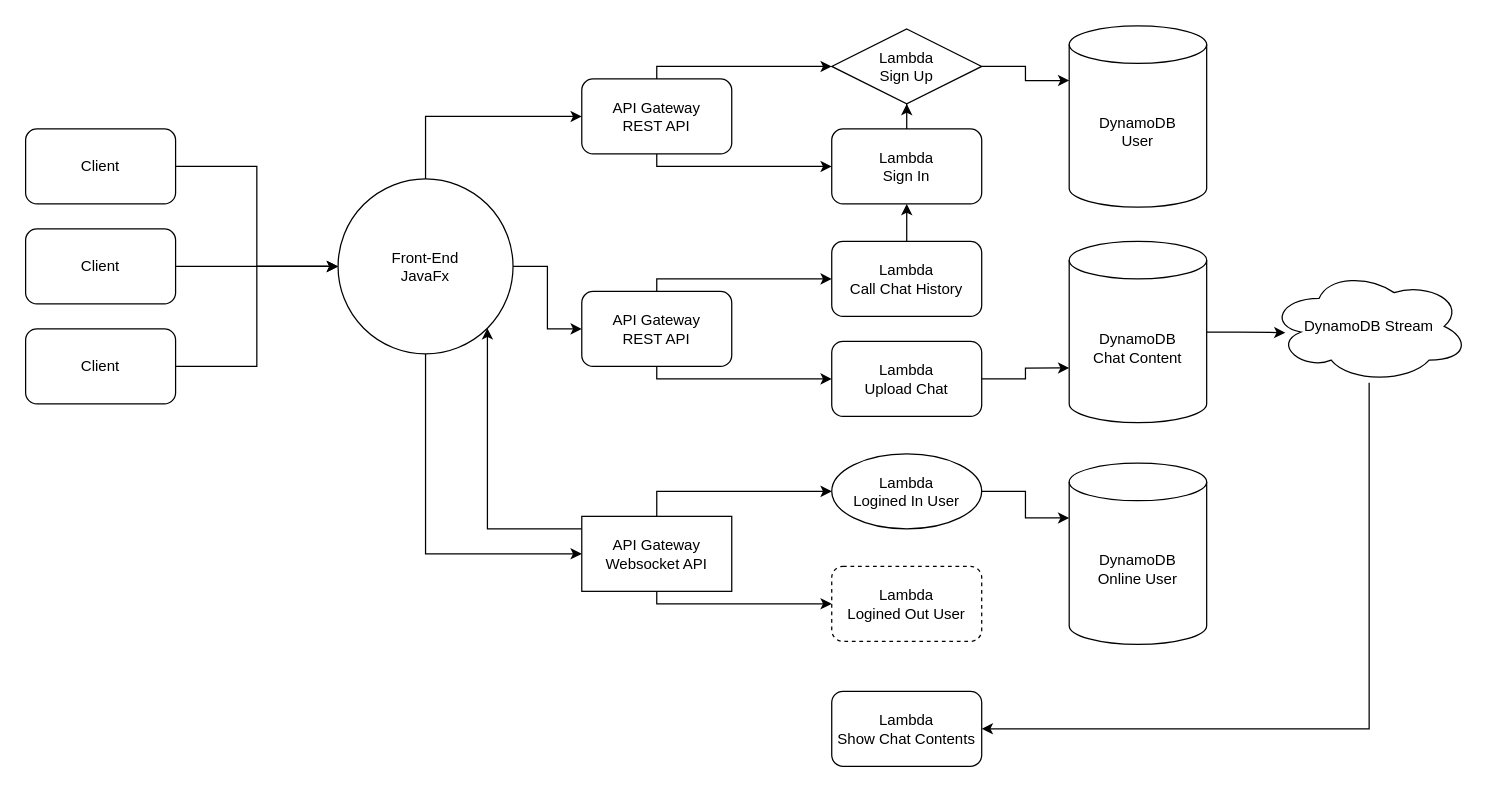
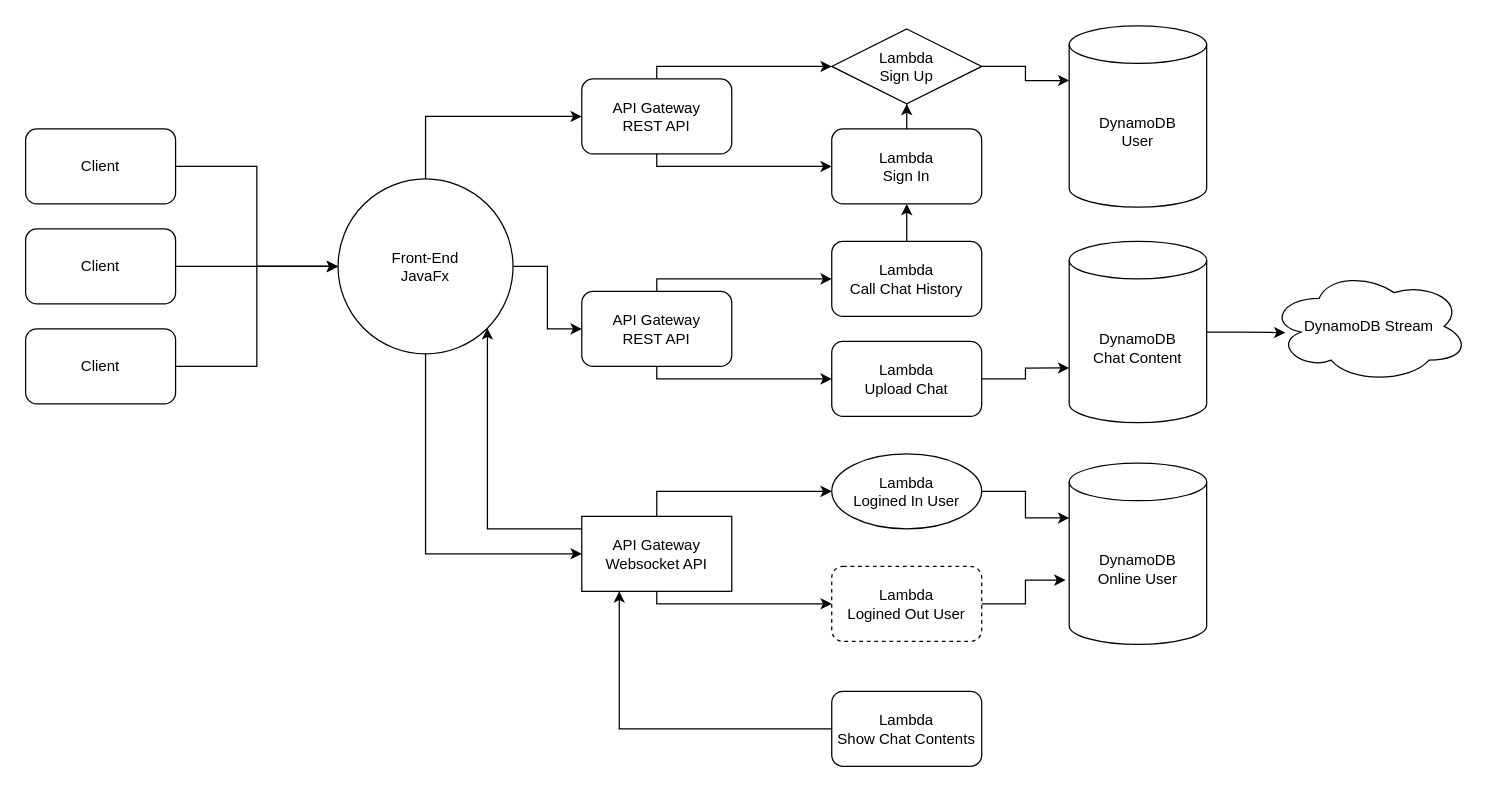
none -> (1026, 598)
none -> (661, 729)
(1353, 729) -> none
